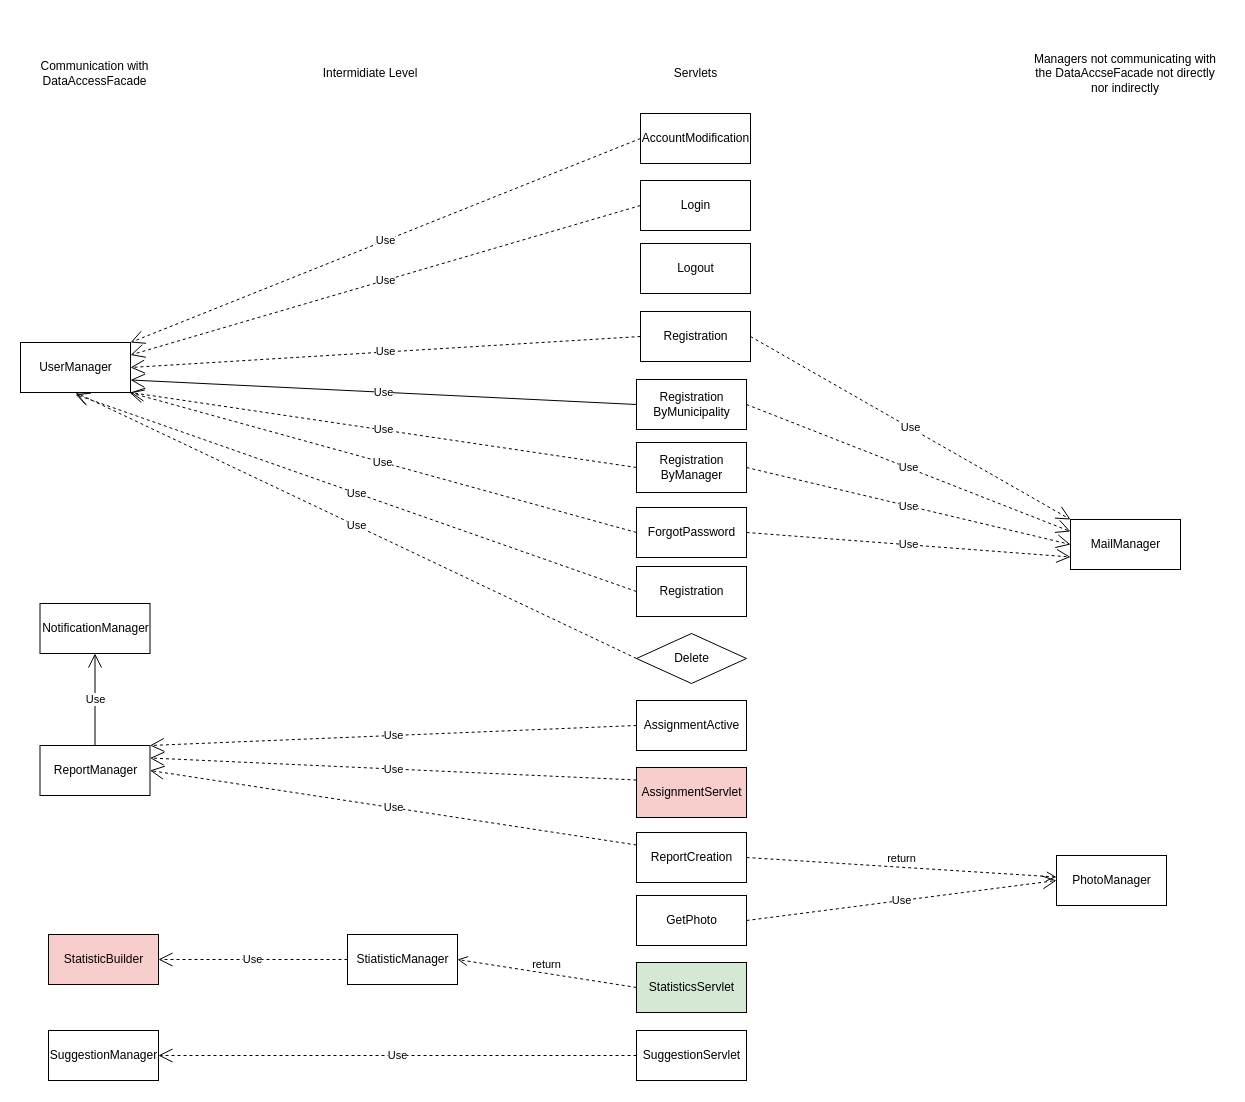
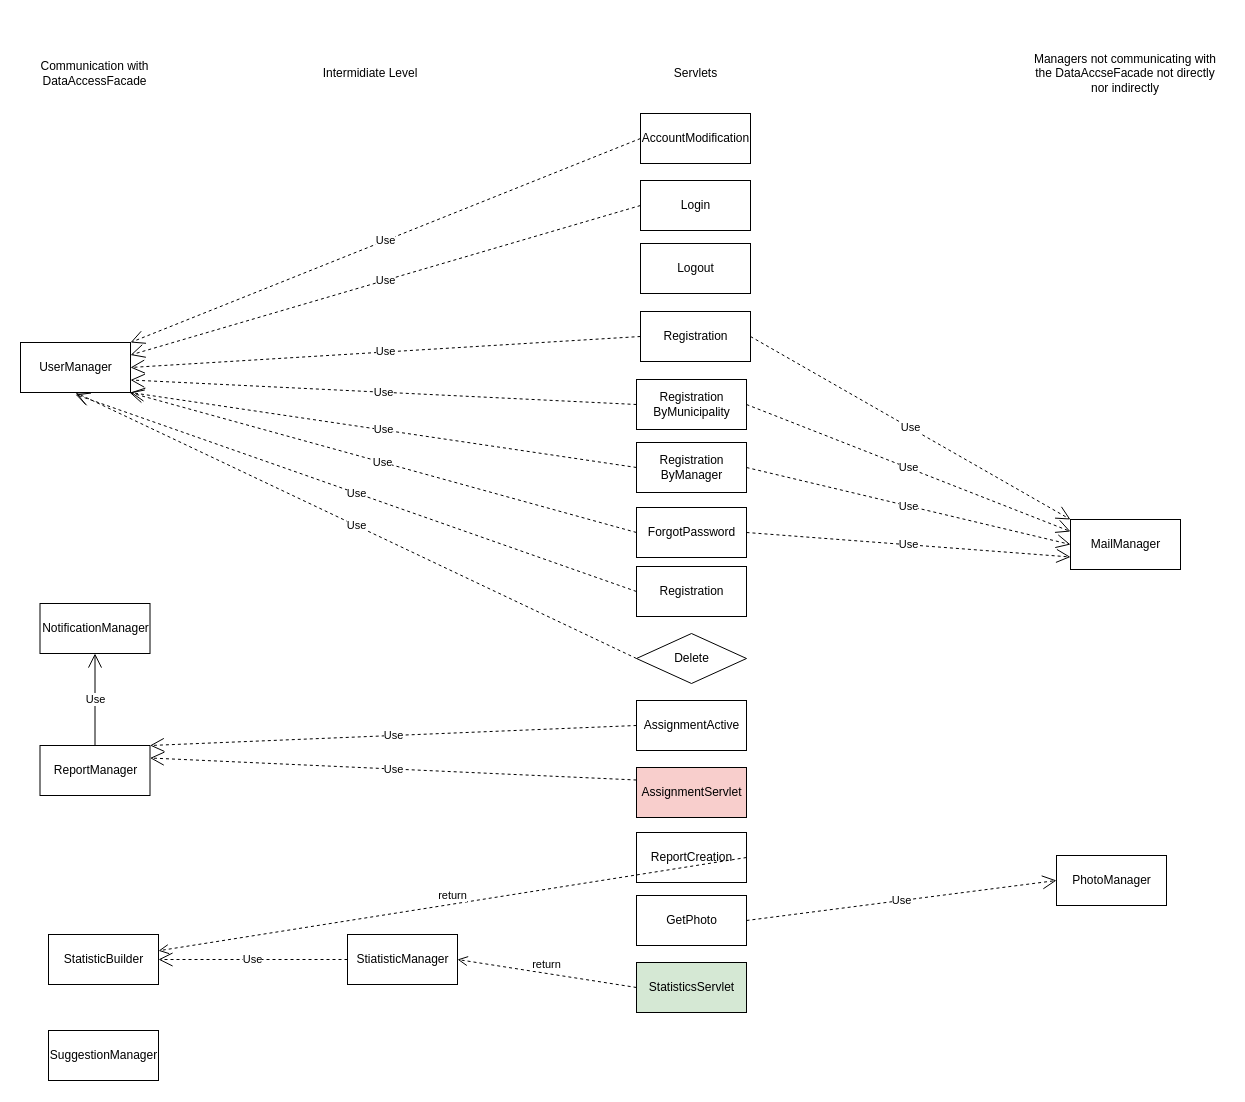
(513, 398) -> (513, 398)
(395, 808) -> none
(900, 867) -> (454, 904)
(104, 960) -> (104, 960)
(399, 1056) -> none
(692, 1056) -> none
